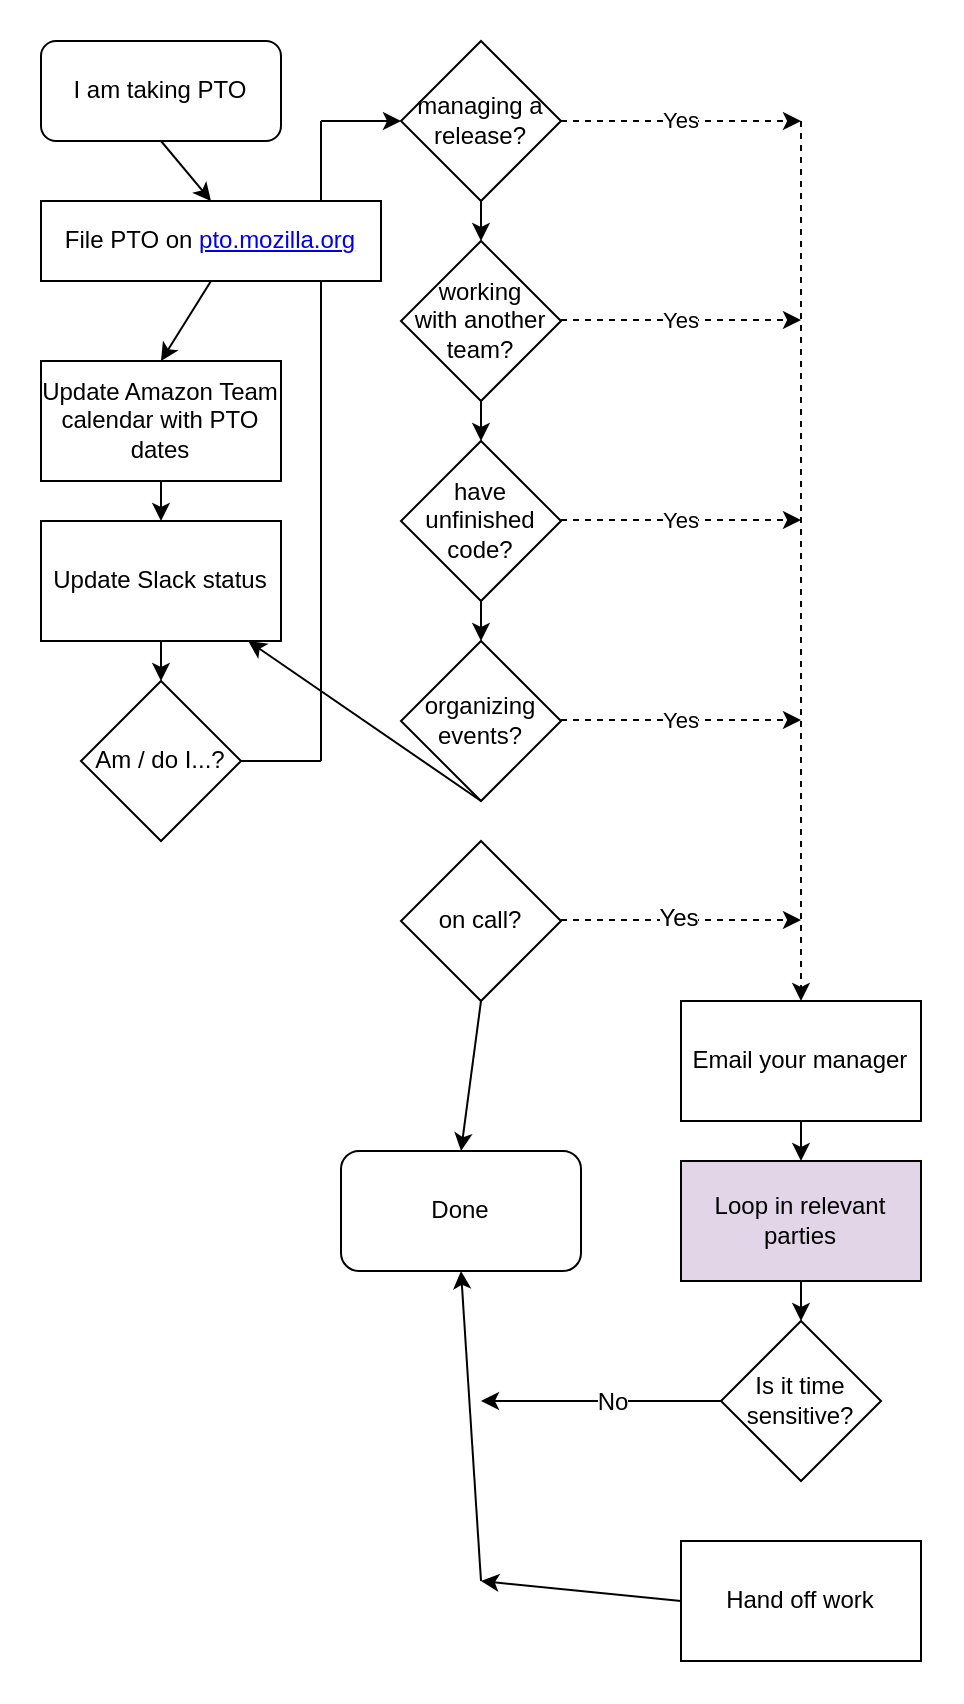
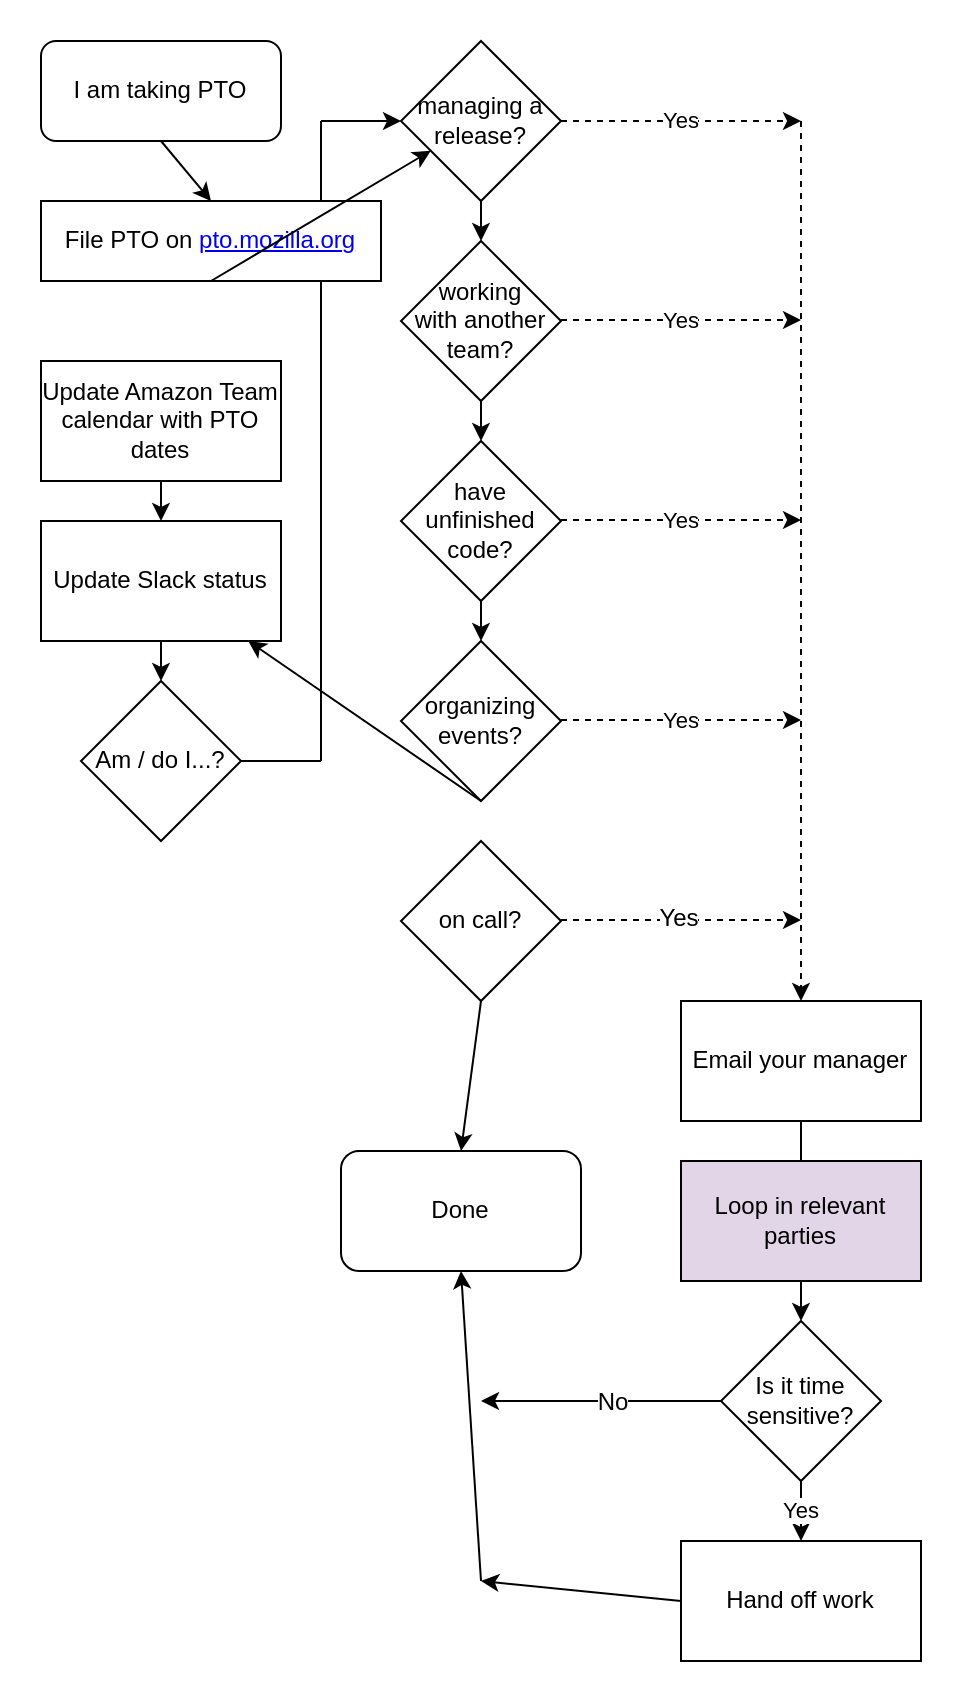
(190, 315) -> (264, 250)
(801, 1146) -> (801, 1151)
none -> (801, 1504)
